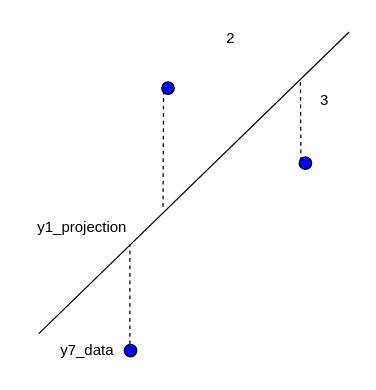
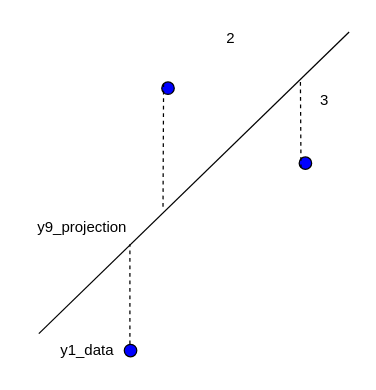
(83, 228) -> (83, 228)
(88, 351) -> (88, 351)
